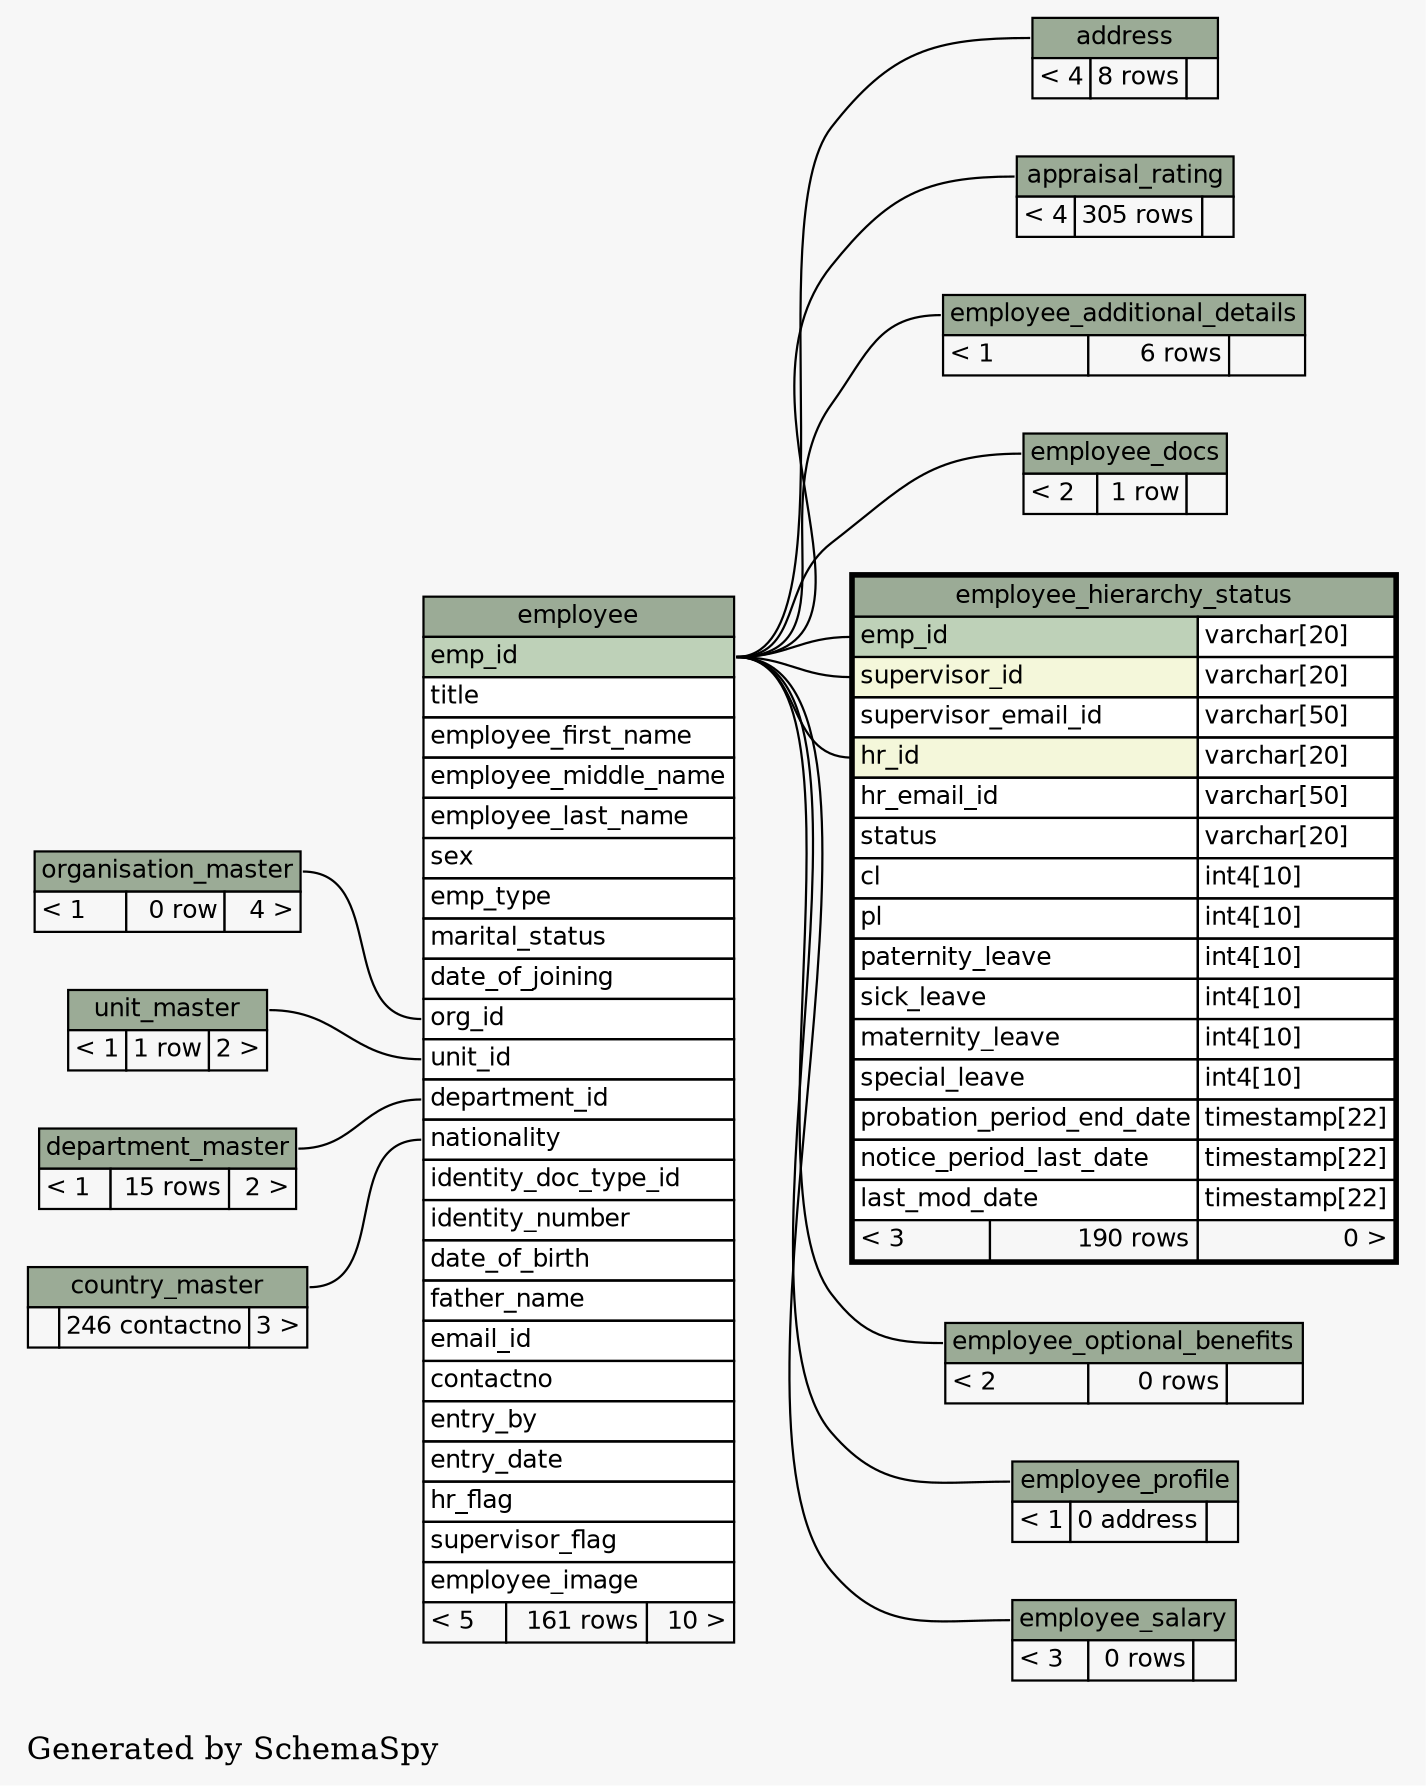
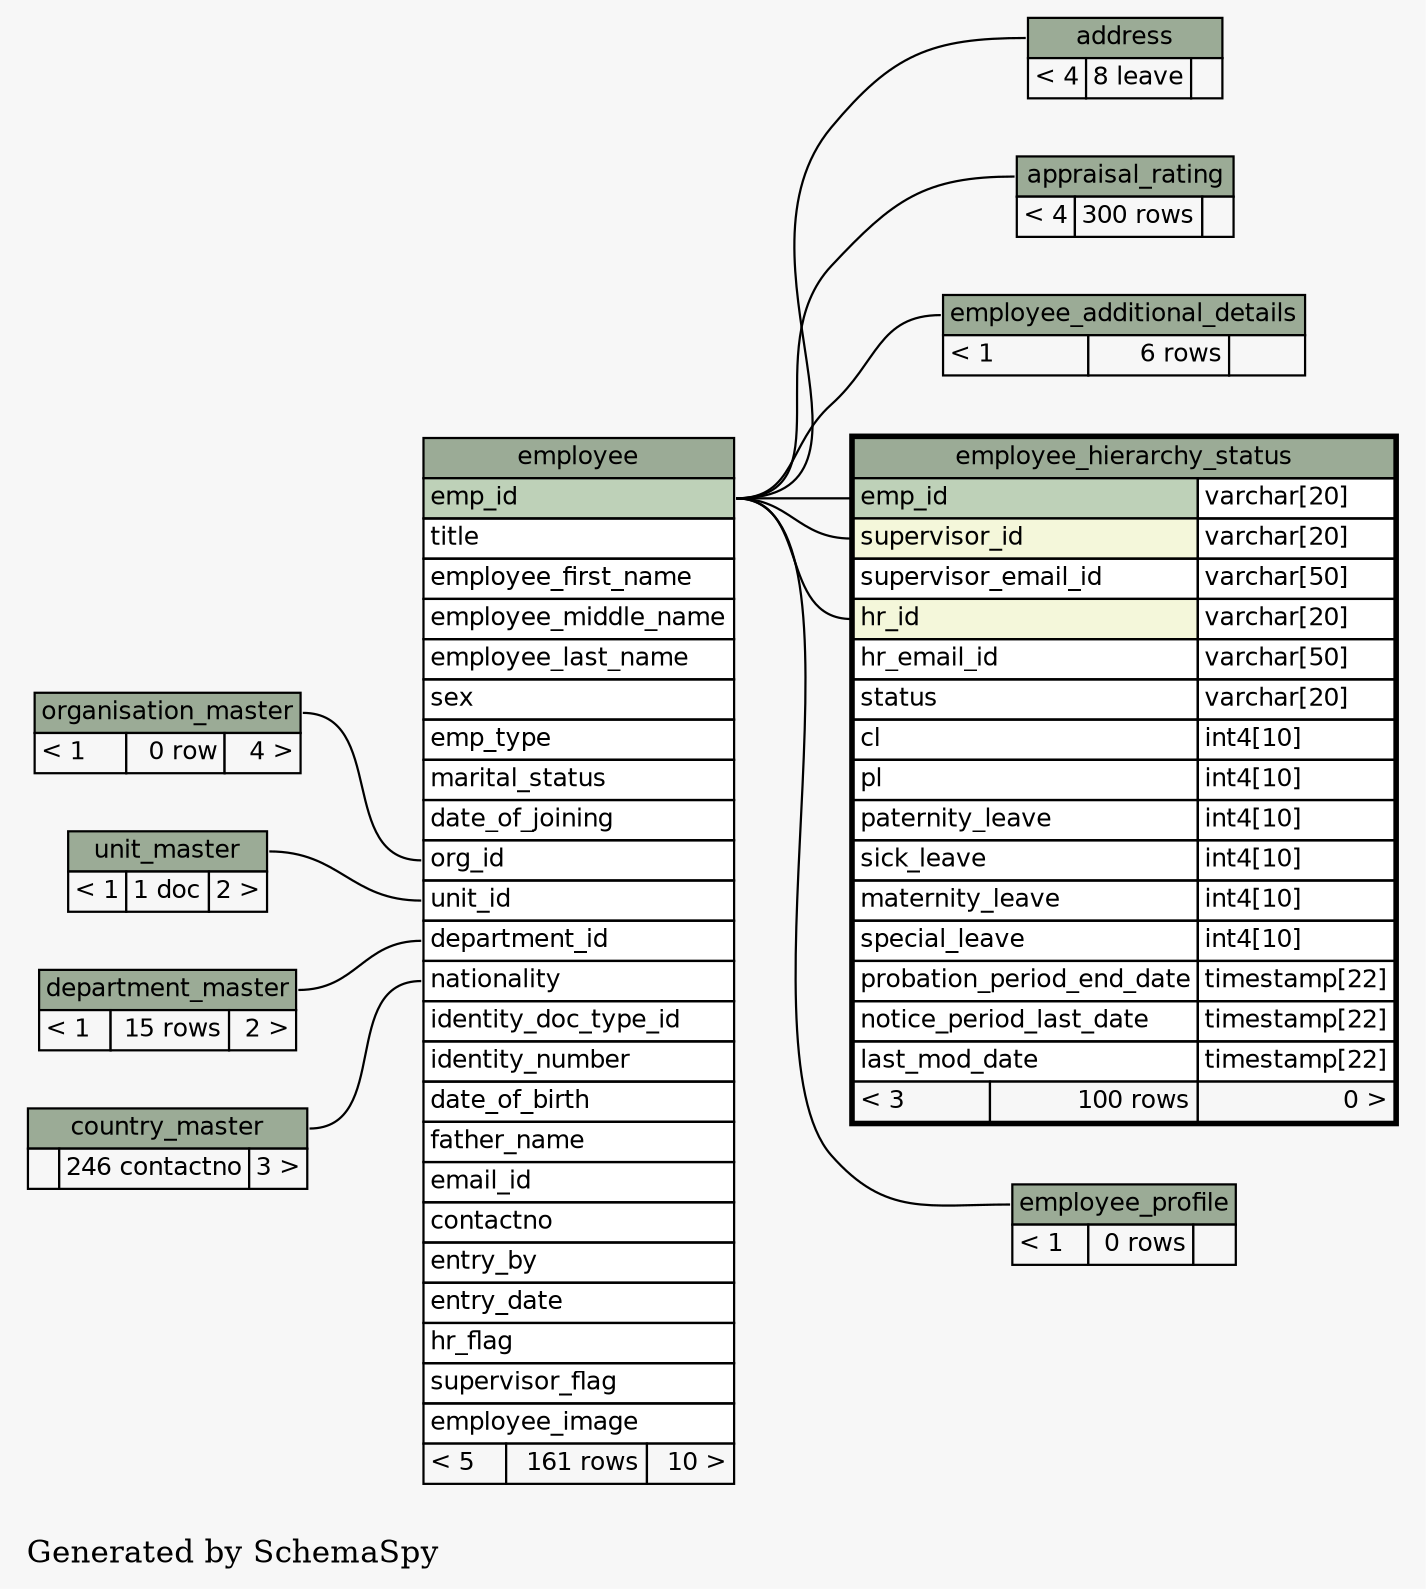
(1139, 77) -> (1139, 77)
(1139, 216) -> (1139, 216)
(1124, 474) -> none
(168, 1049) -> (168, 891)
(1134, 1239) -> (1134, 1101)
(1124, 1363) -> none
(1139, 1521) -> (1145, 1244)
(1124, 1640) -> none
